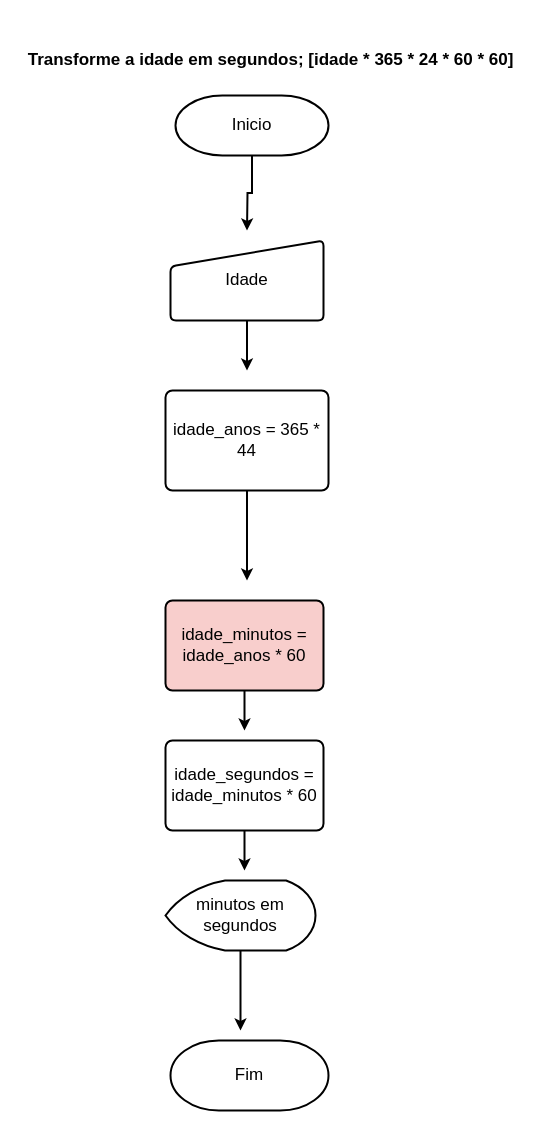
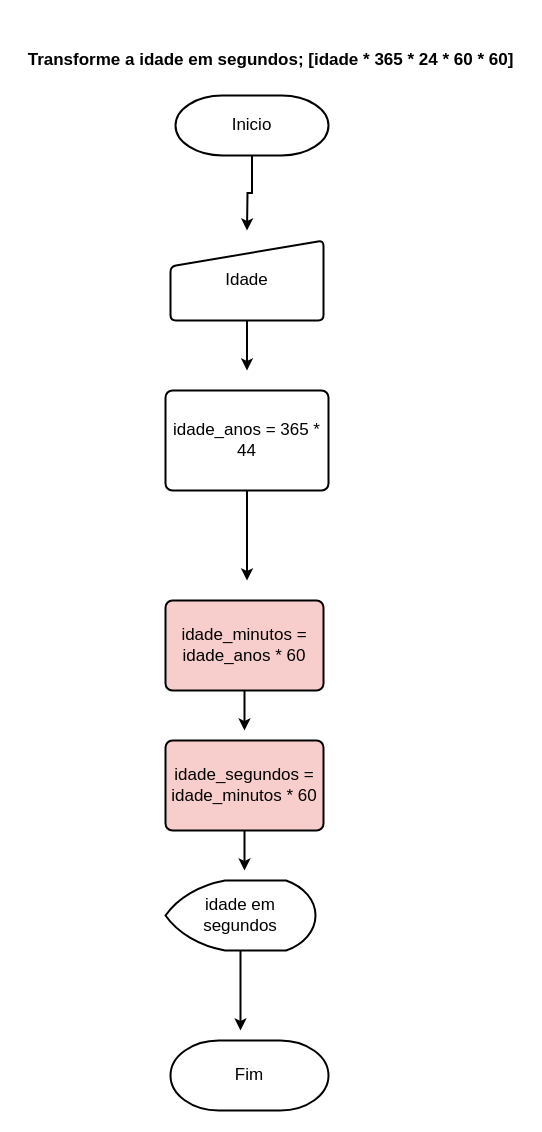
(245, 786) -> (245, 786)
(241, 916) -> (241, 916)
